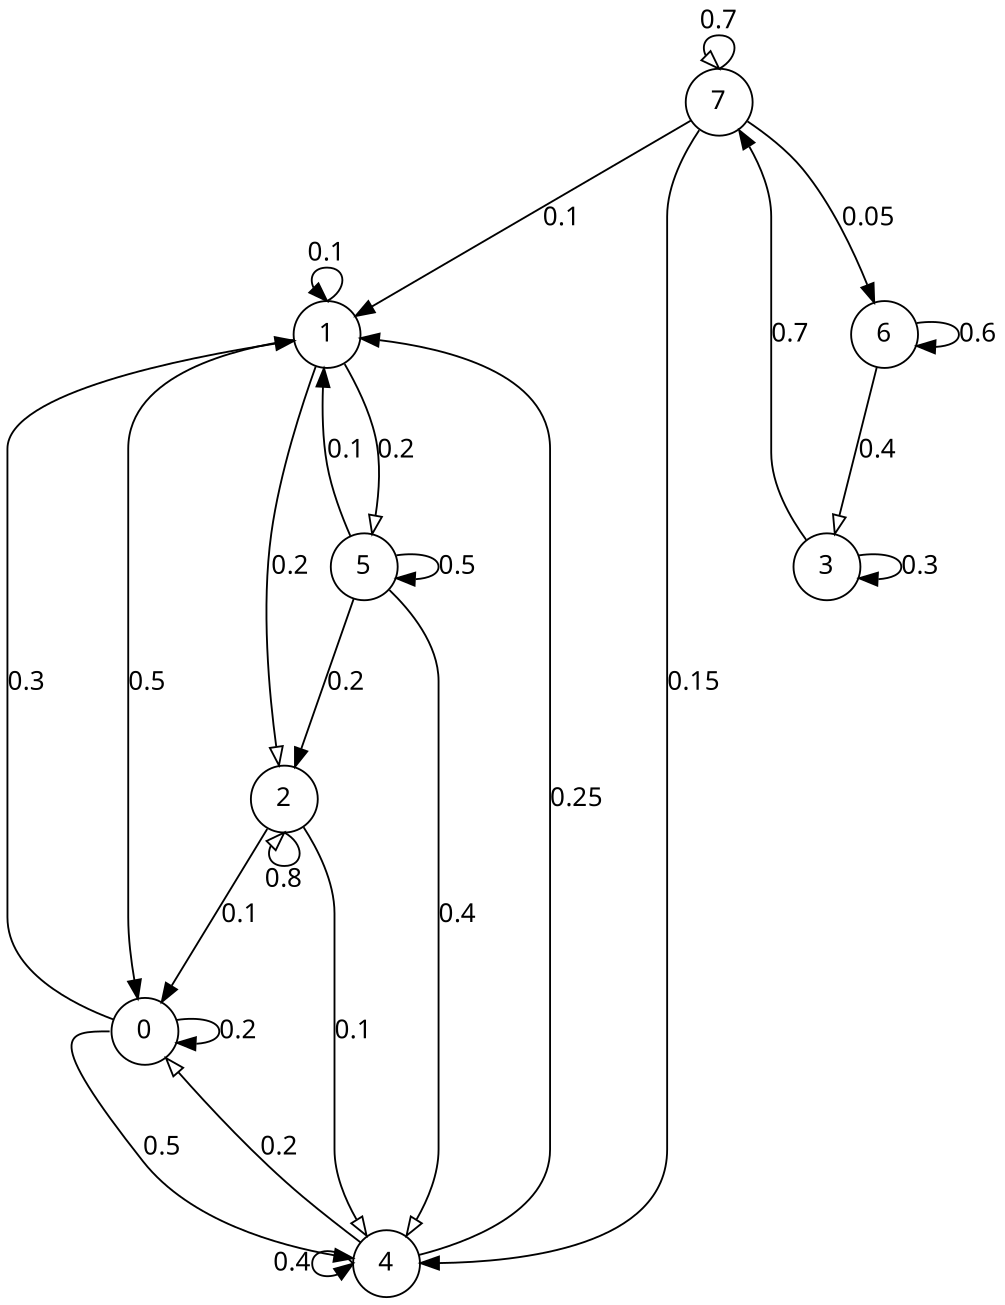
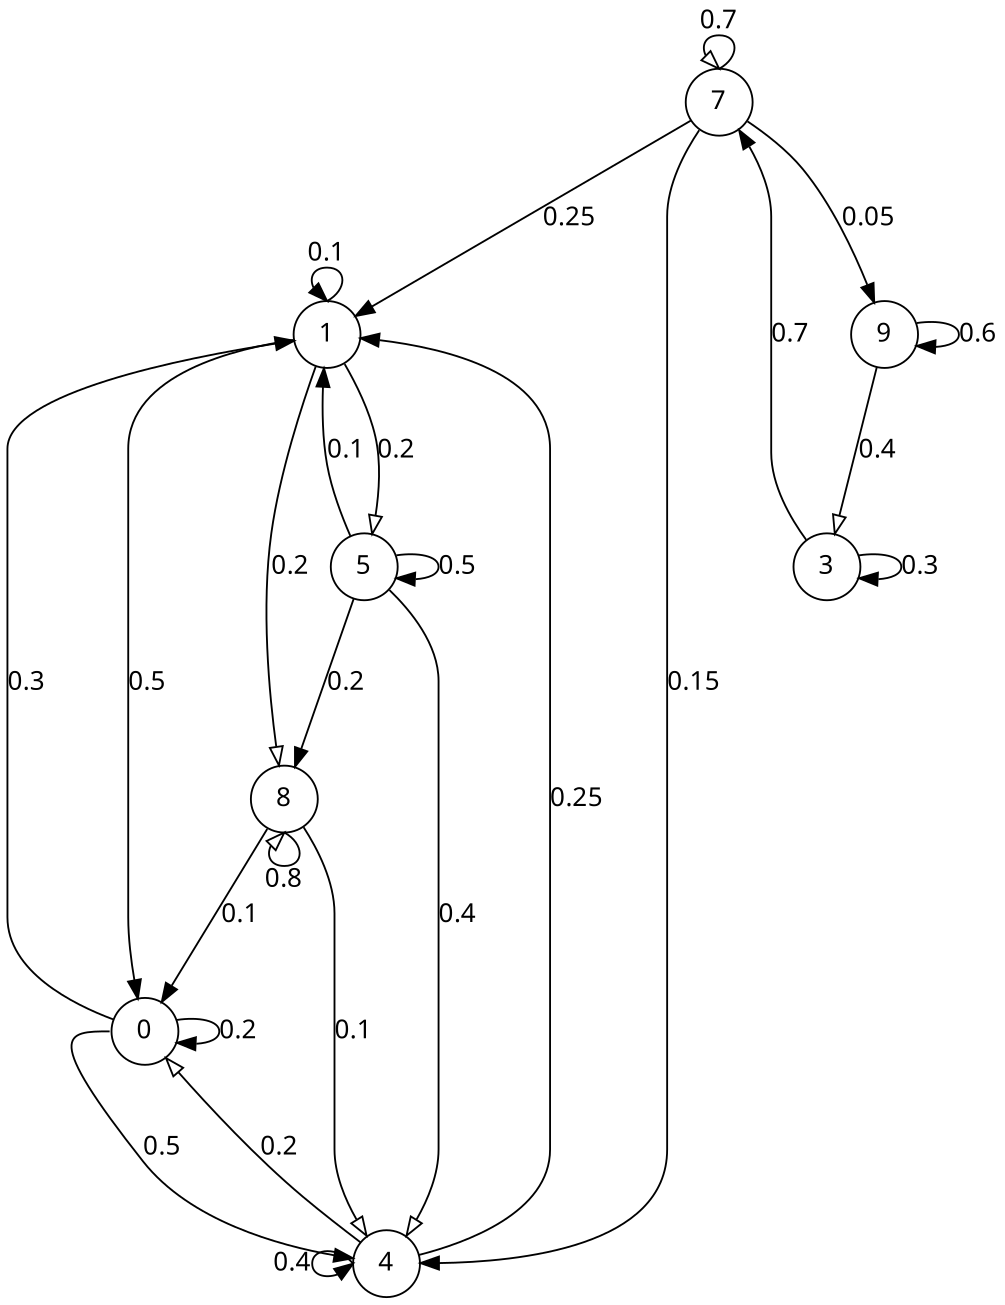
(562, 218) -> (570, 218)
(885, 334) -> (885, 334)
(284, 799) -> (284, 799)
